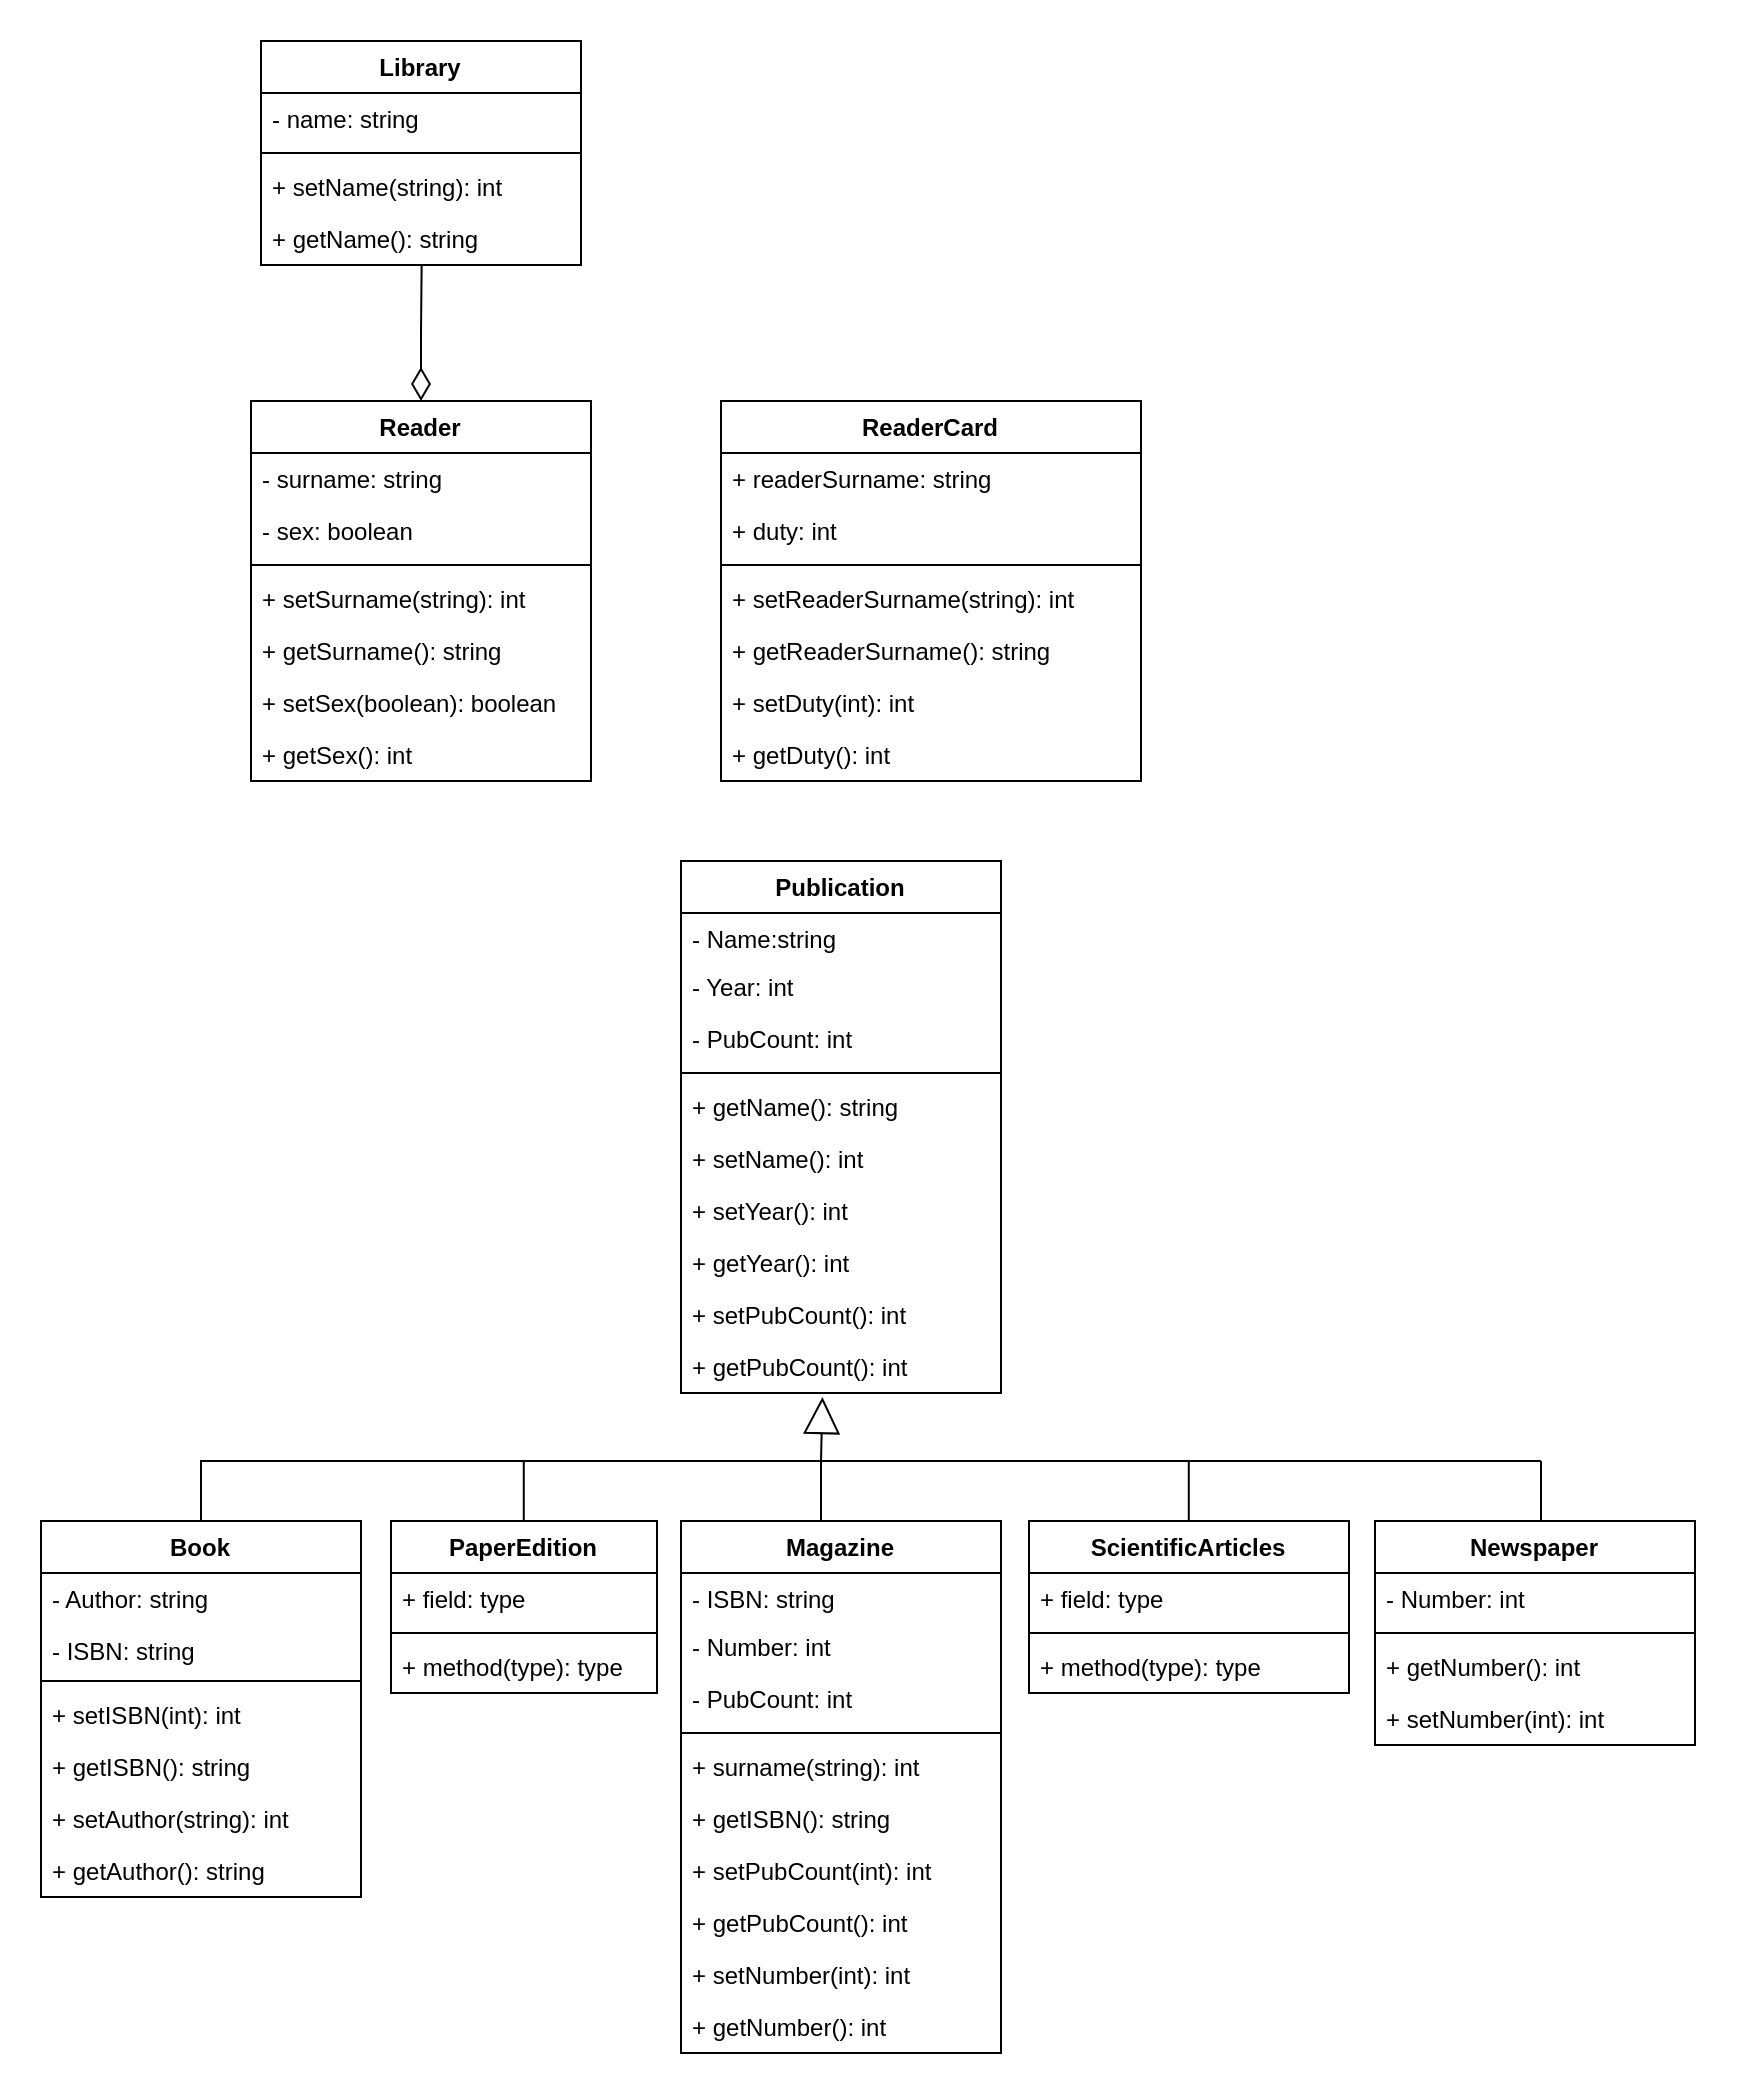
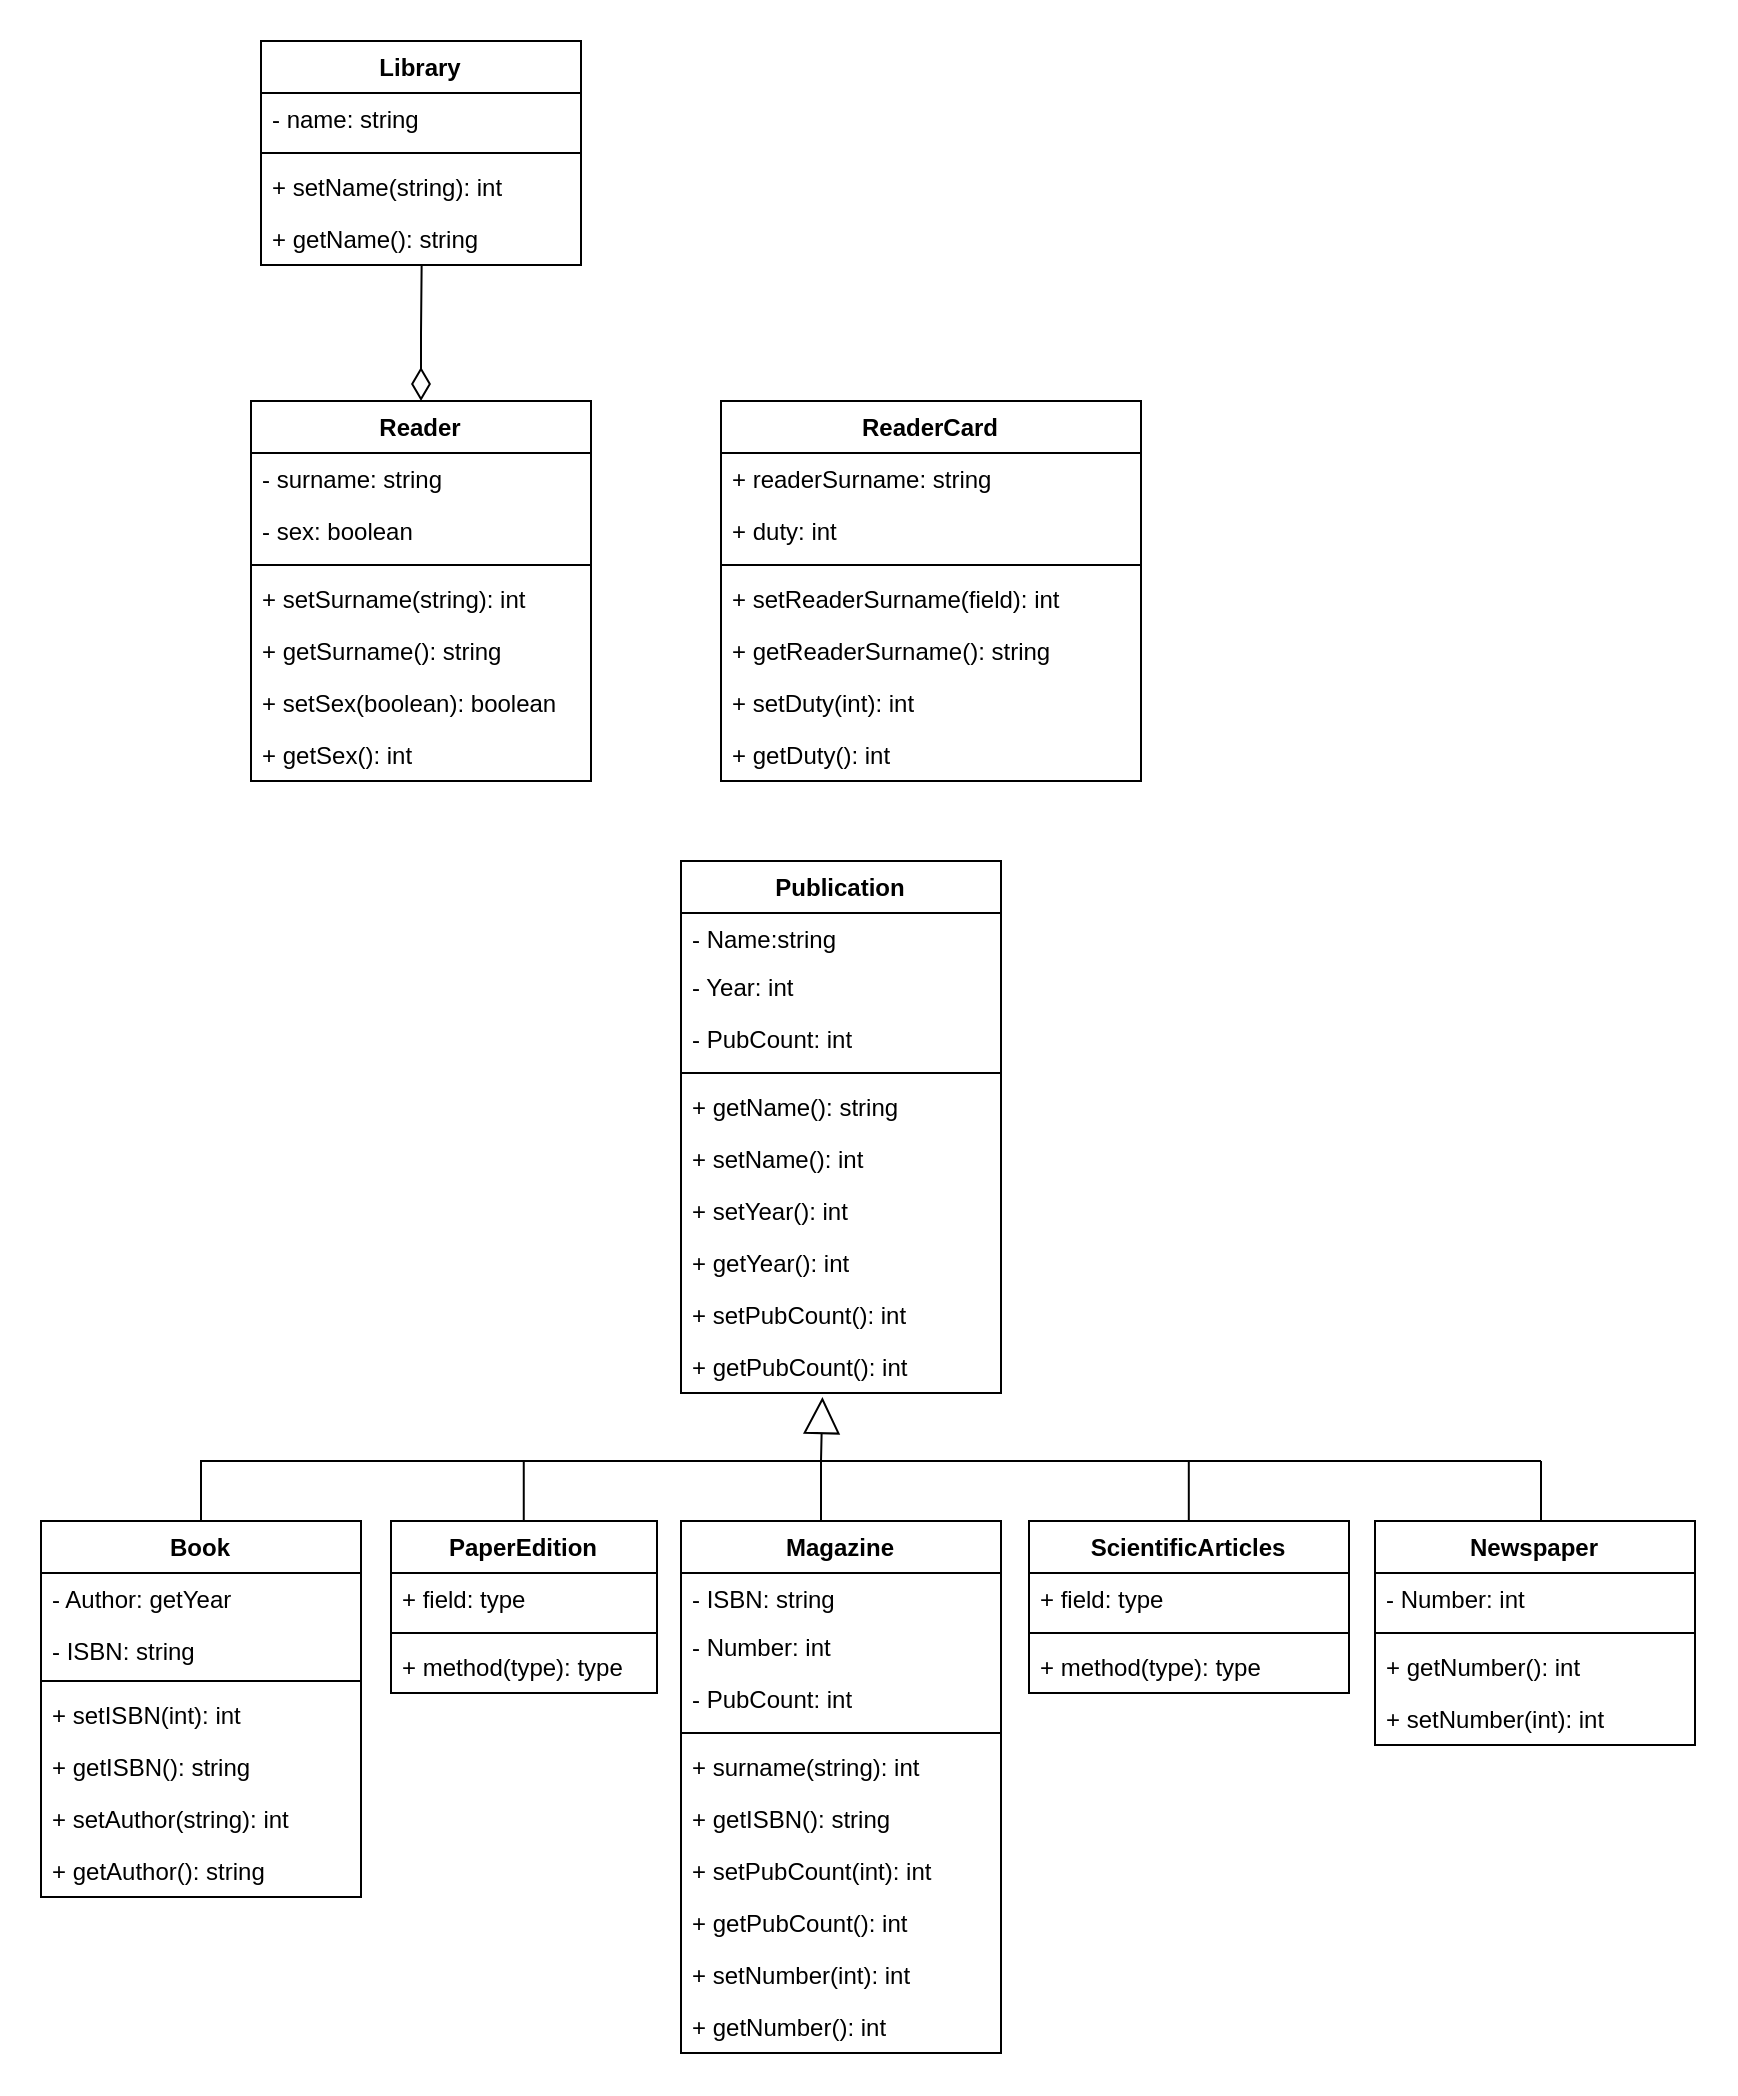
(925, 600) -> (915, 600)
(147, 1600) -> (157, 1600)
